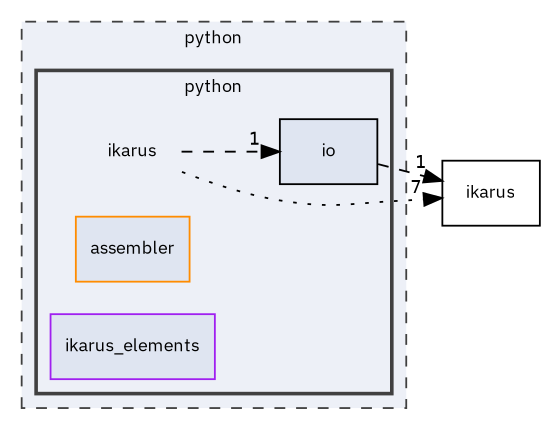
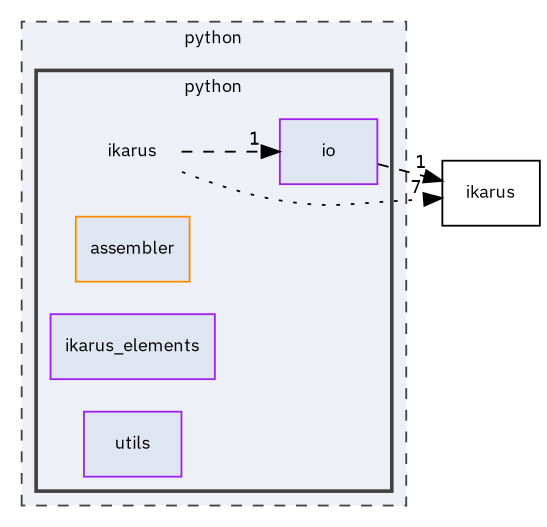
(329, 152) -> (329, 152)
none -> (133, 444)
